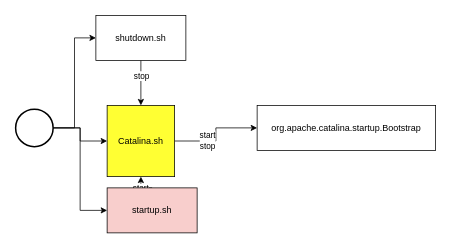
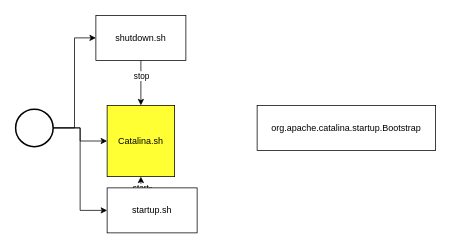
(216, 135) -> none
(152, 210) -> (152, 210)
